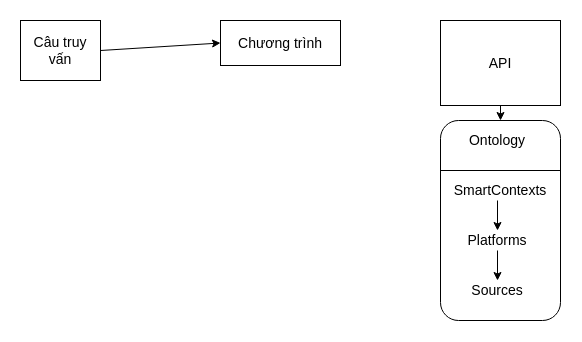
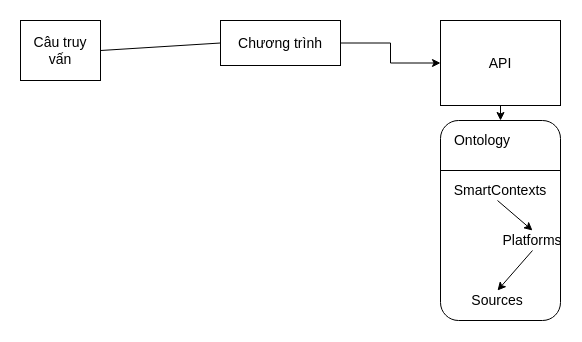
(212, 44) -> (215, 43)
none -> (391, 49)
(498, 141) -> (483, 141)
(498, 241) -> (533, 241)
(498, 291) -> (498, 301)
